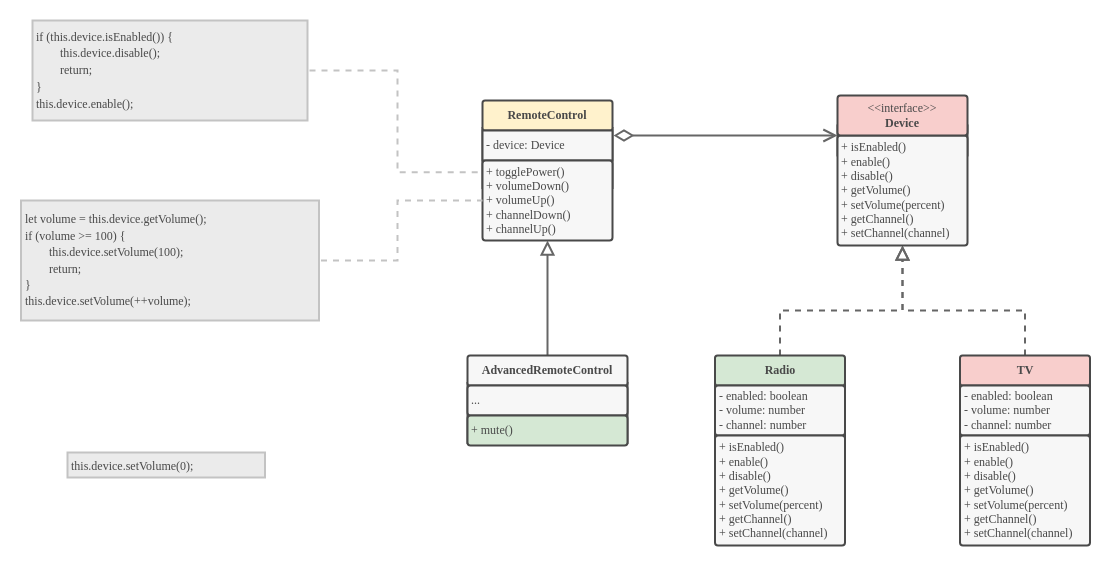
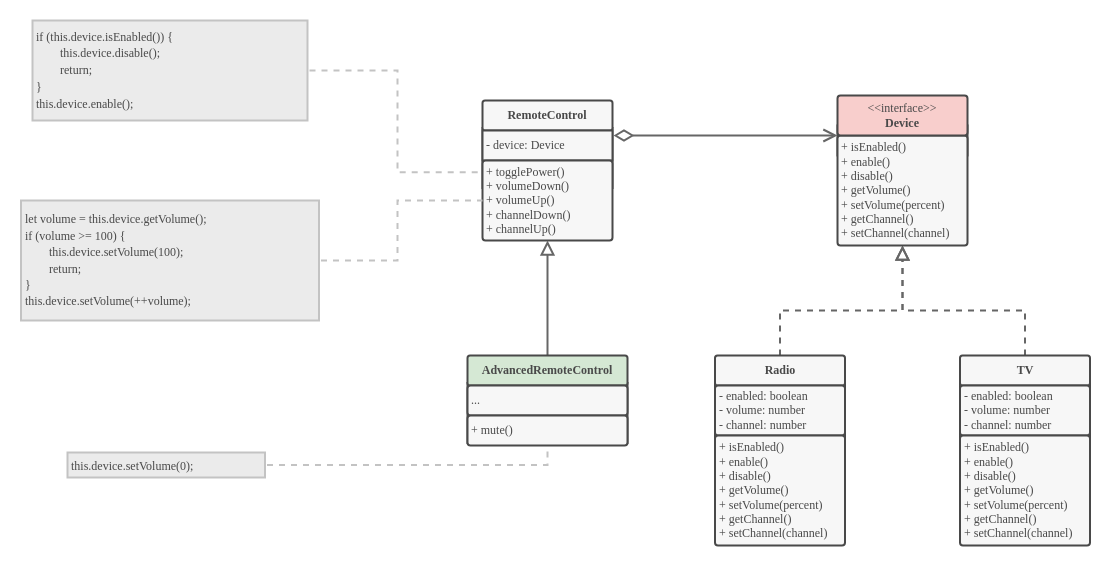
(548, 116) -> (548, 116)
(548, 371) -> (548, 371)
(780, 371) -> (780, 371)
(1025, 371) -> (1025, 371)
(548, 431) -> (548, 431)
none -> (414, 465)
